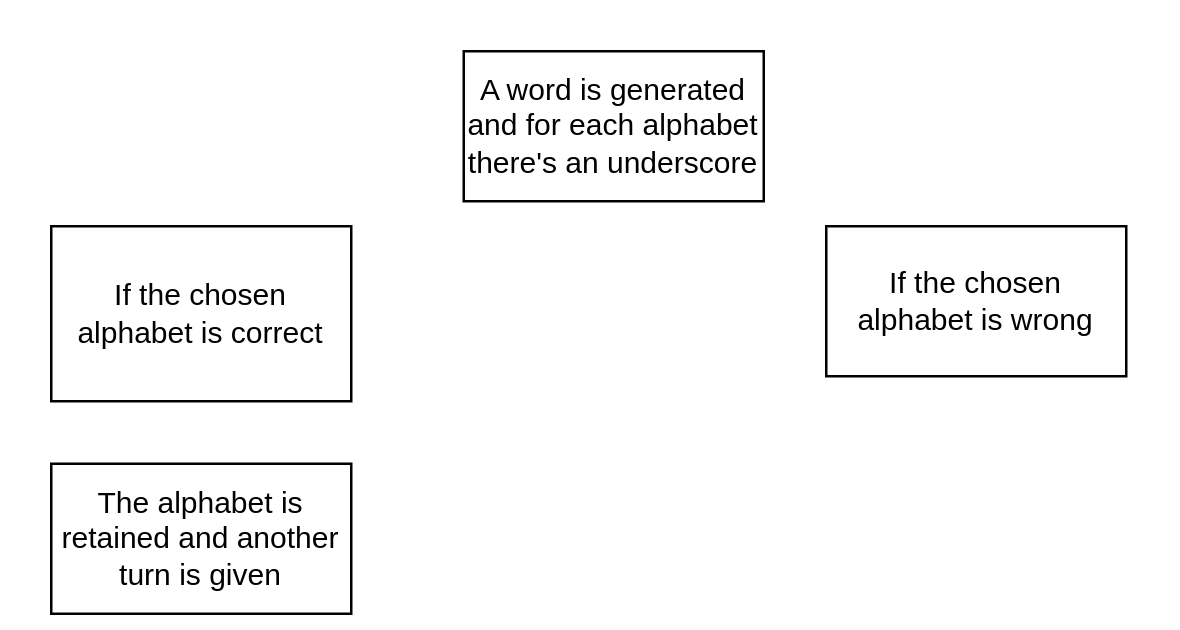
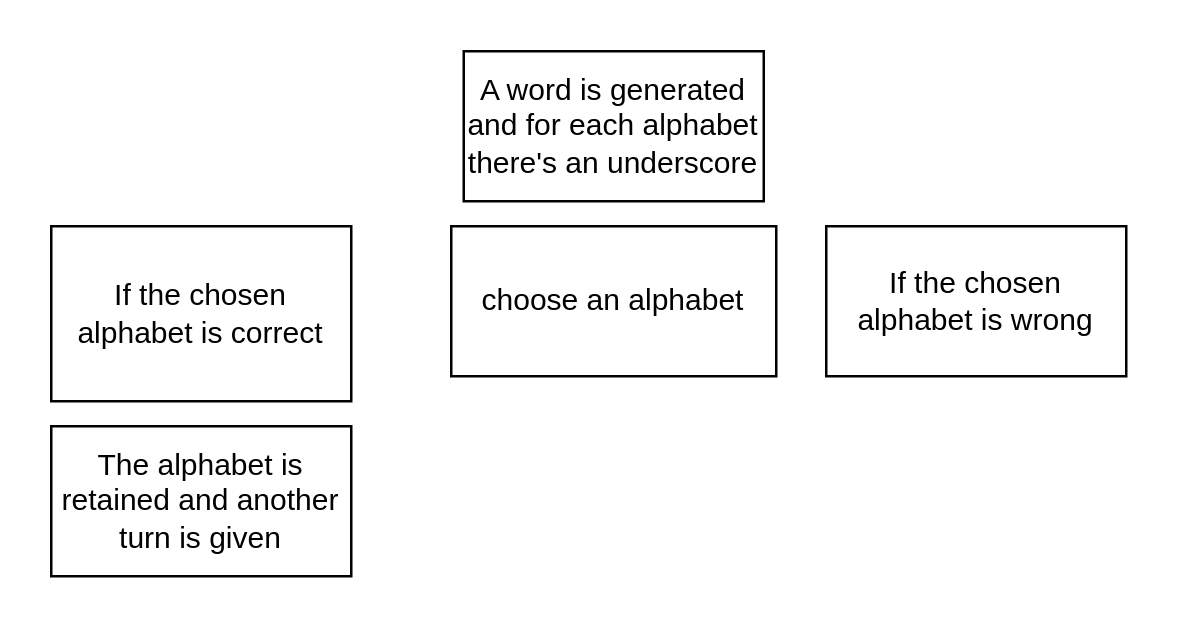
none -> (614, 301)
(201, 539) -> (201, 501)
